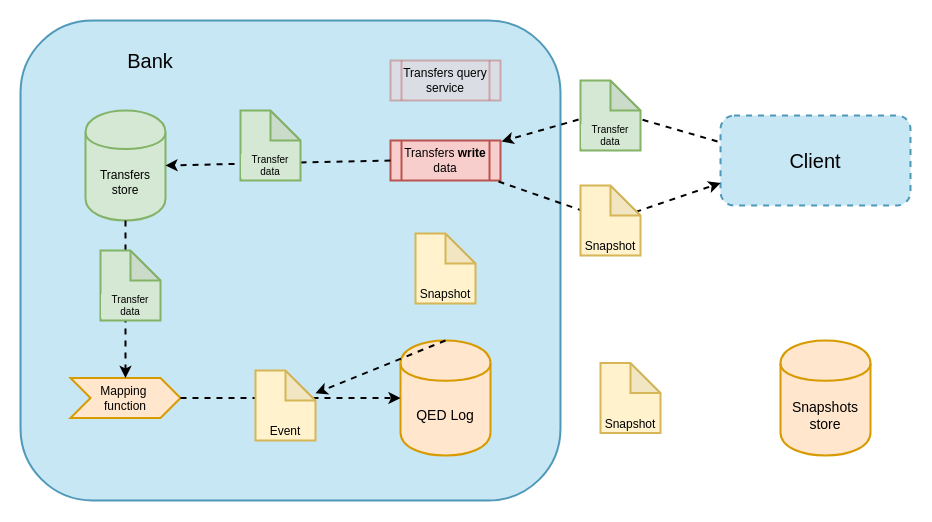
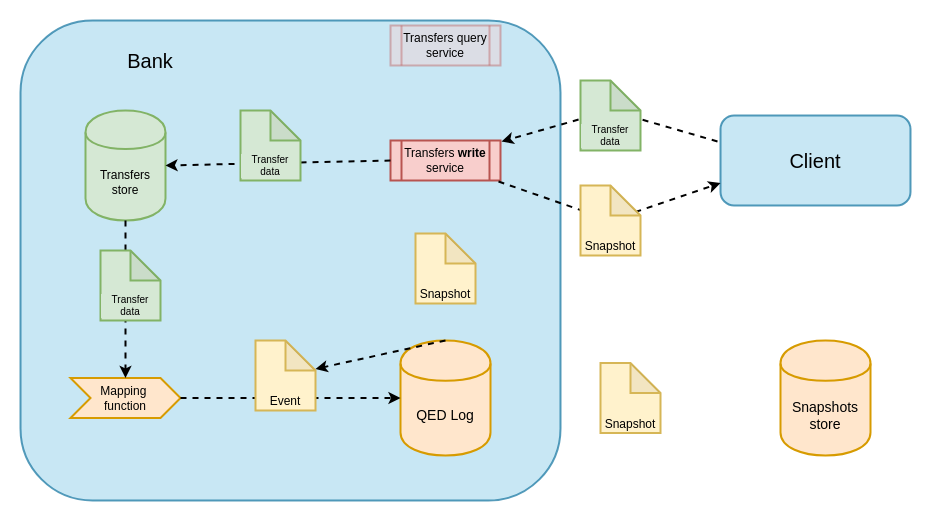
(446, 81) -> (446, 46)
(446, 161) -> (446, 161)
(816, 161) -> (816, 161)
(286, 406) -> (286, 376)
